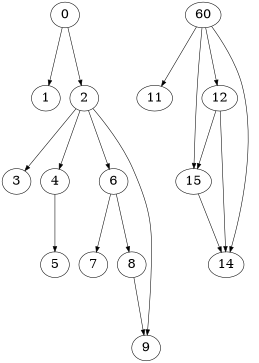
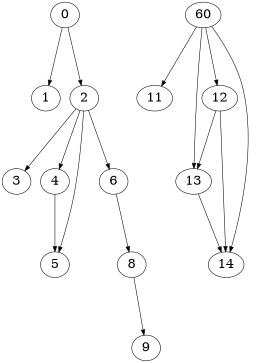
(194, 181) -> (194, 181)
(148, 212) -> (77, 180)
(93, 265) -> none
